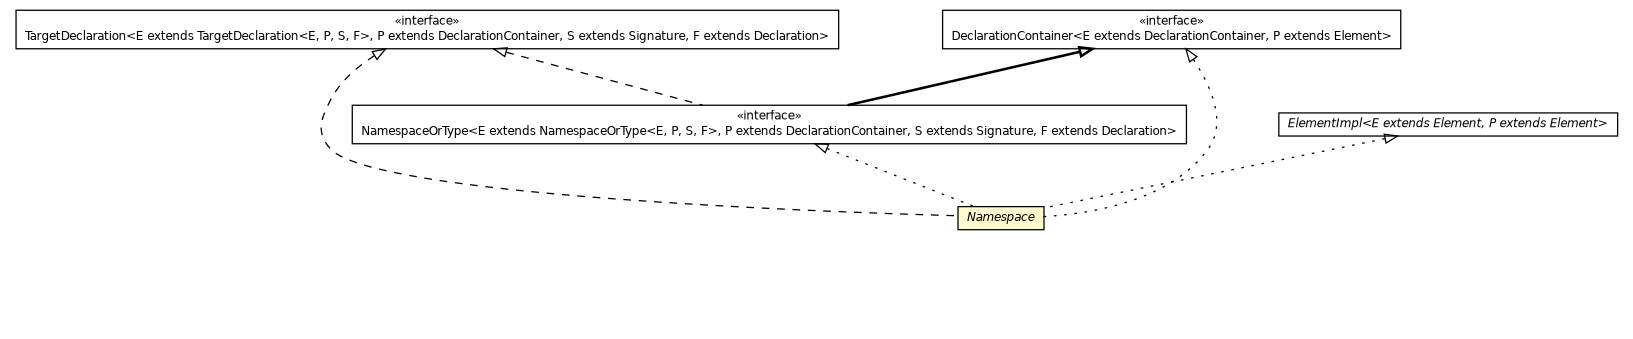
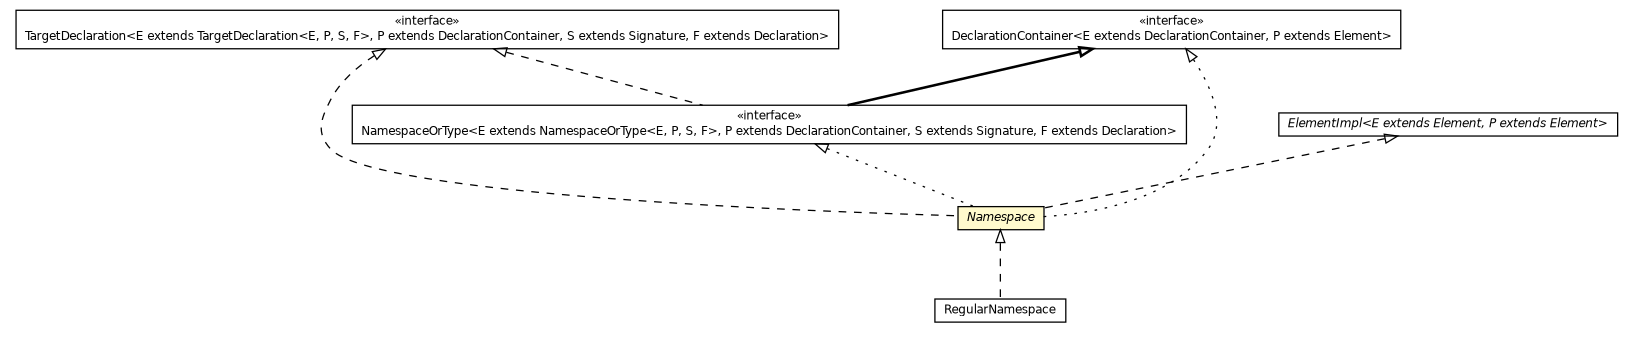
(1214, 173) -> (1214, 173)
none -> (1000, 311)
